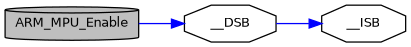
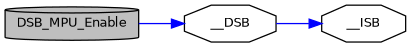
(72, 24) -> (72, 24)
